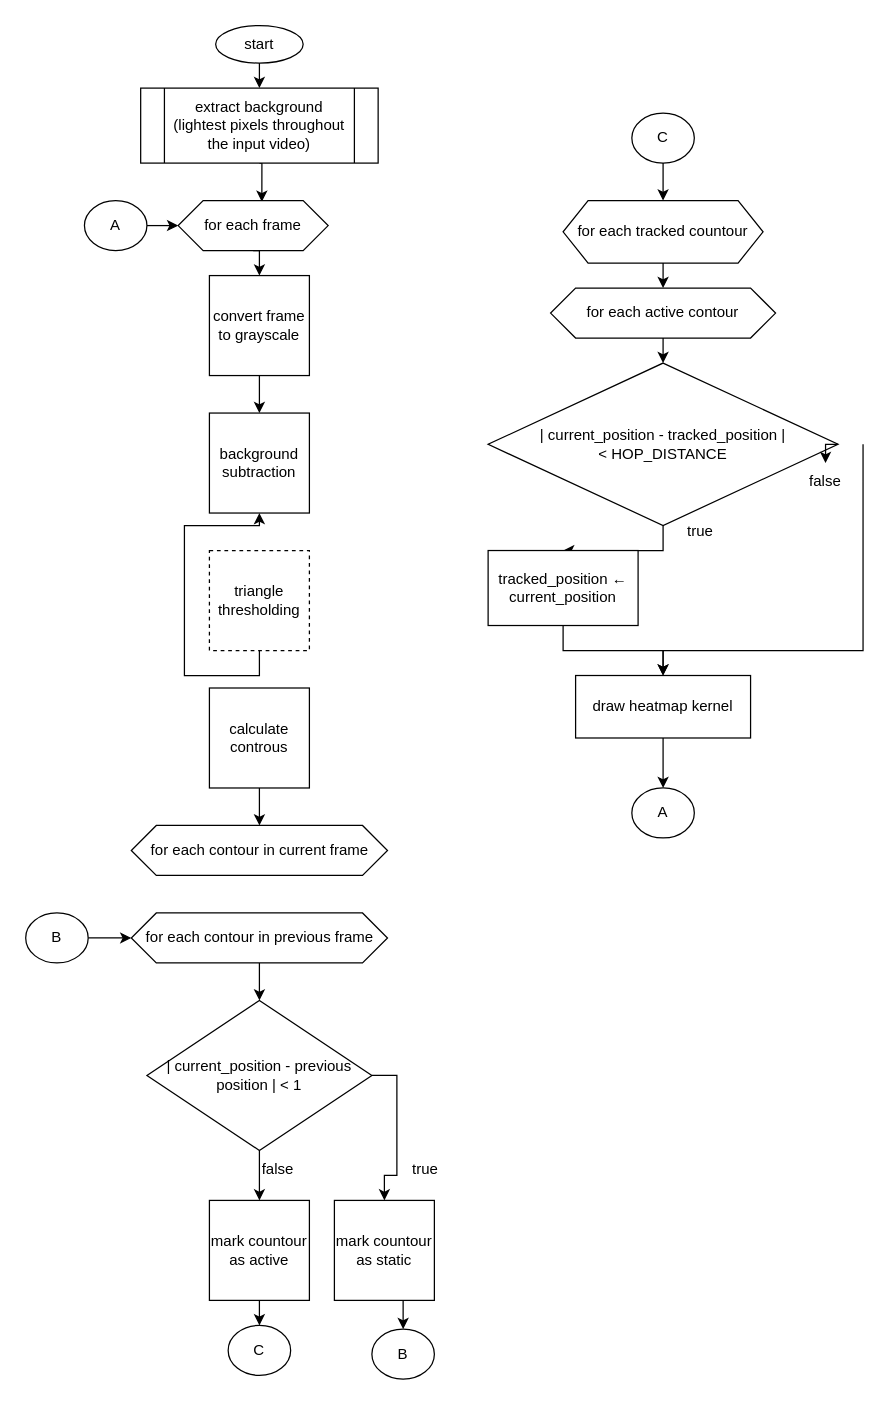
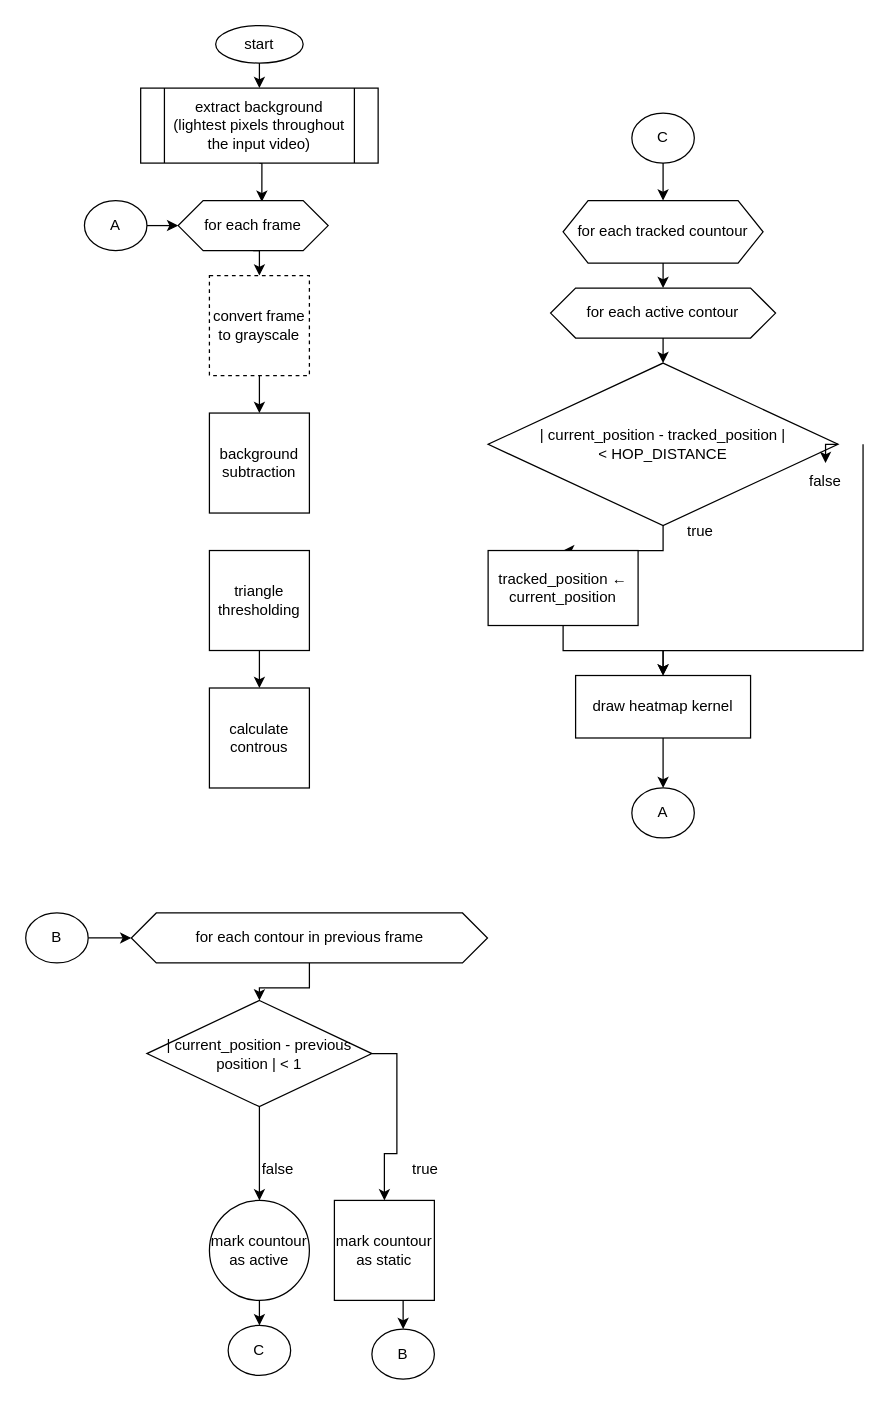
(259, 326) -> (259, 326)
(184, 601) -> (259, 676)
(259, 601) -> (259, 601)
(259, 802) -> none
(259, 851) -> none
(259, 938) -> (309, 938)
(259, 1076) -> (259, 1054)
(259, 1251) -> (259, 1251)
